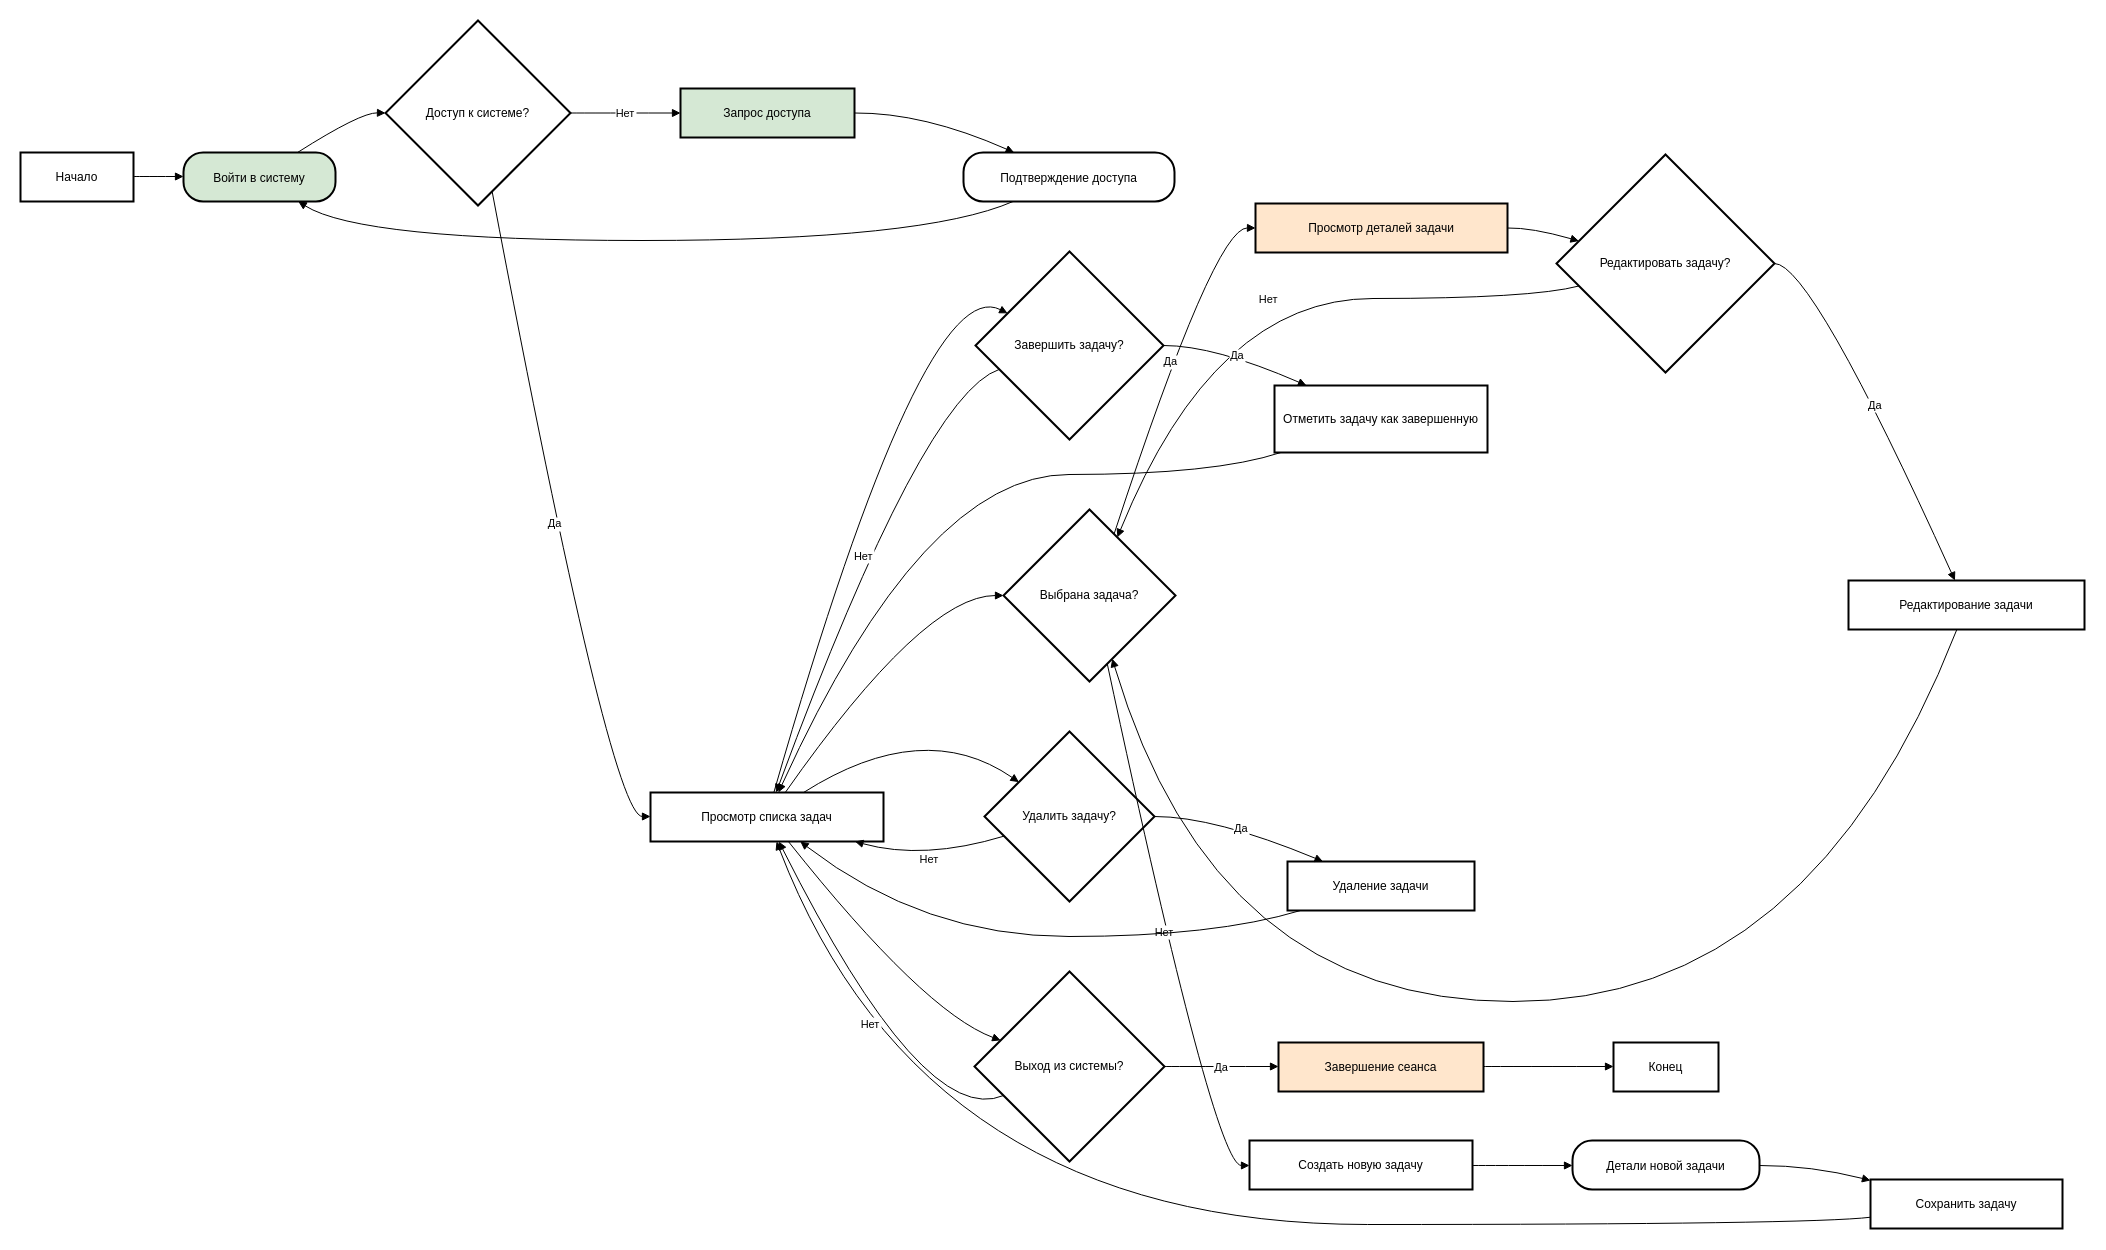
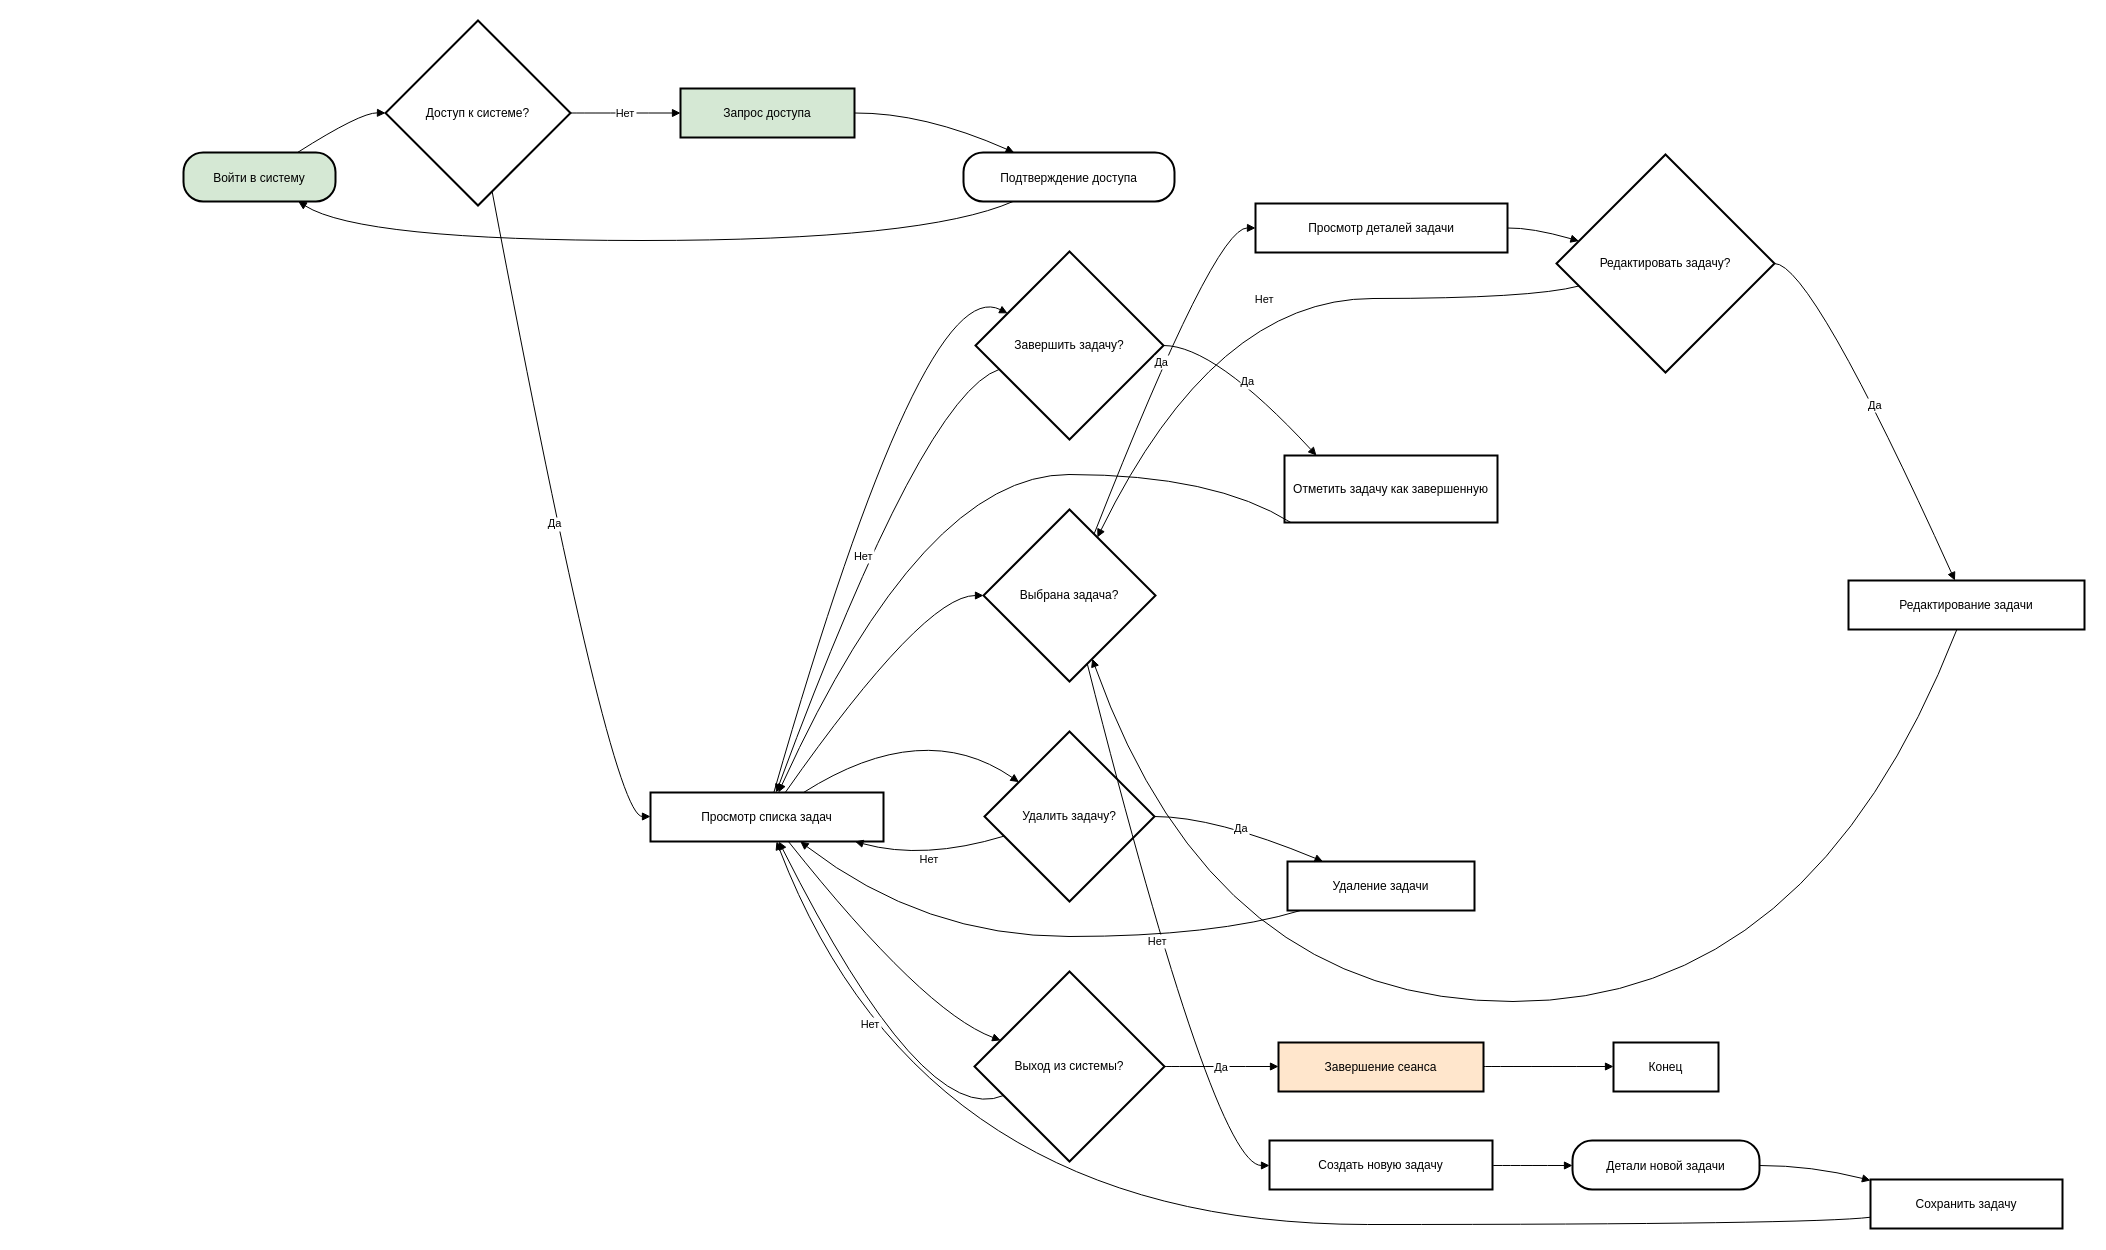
(77, 177) -> none
(155, 177) -> none
(1382, 228) -> (1382, 228)
(1381, 419) -> (1391, 489)
(1090, 596) -> (1070, 596)
(1361, 1165) -> (1381, 1165)
